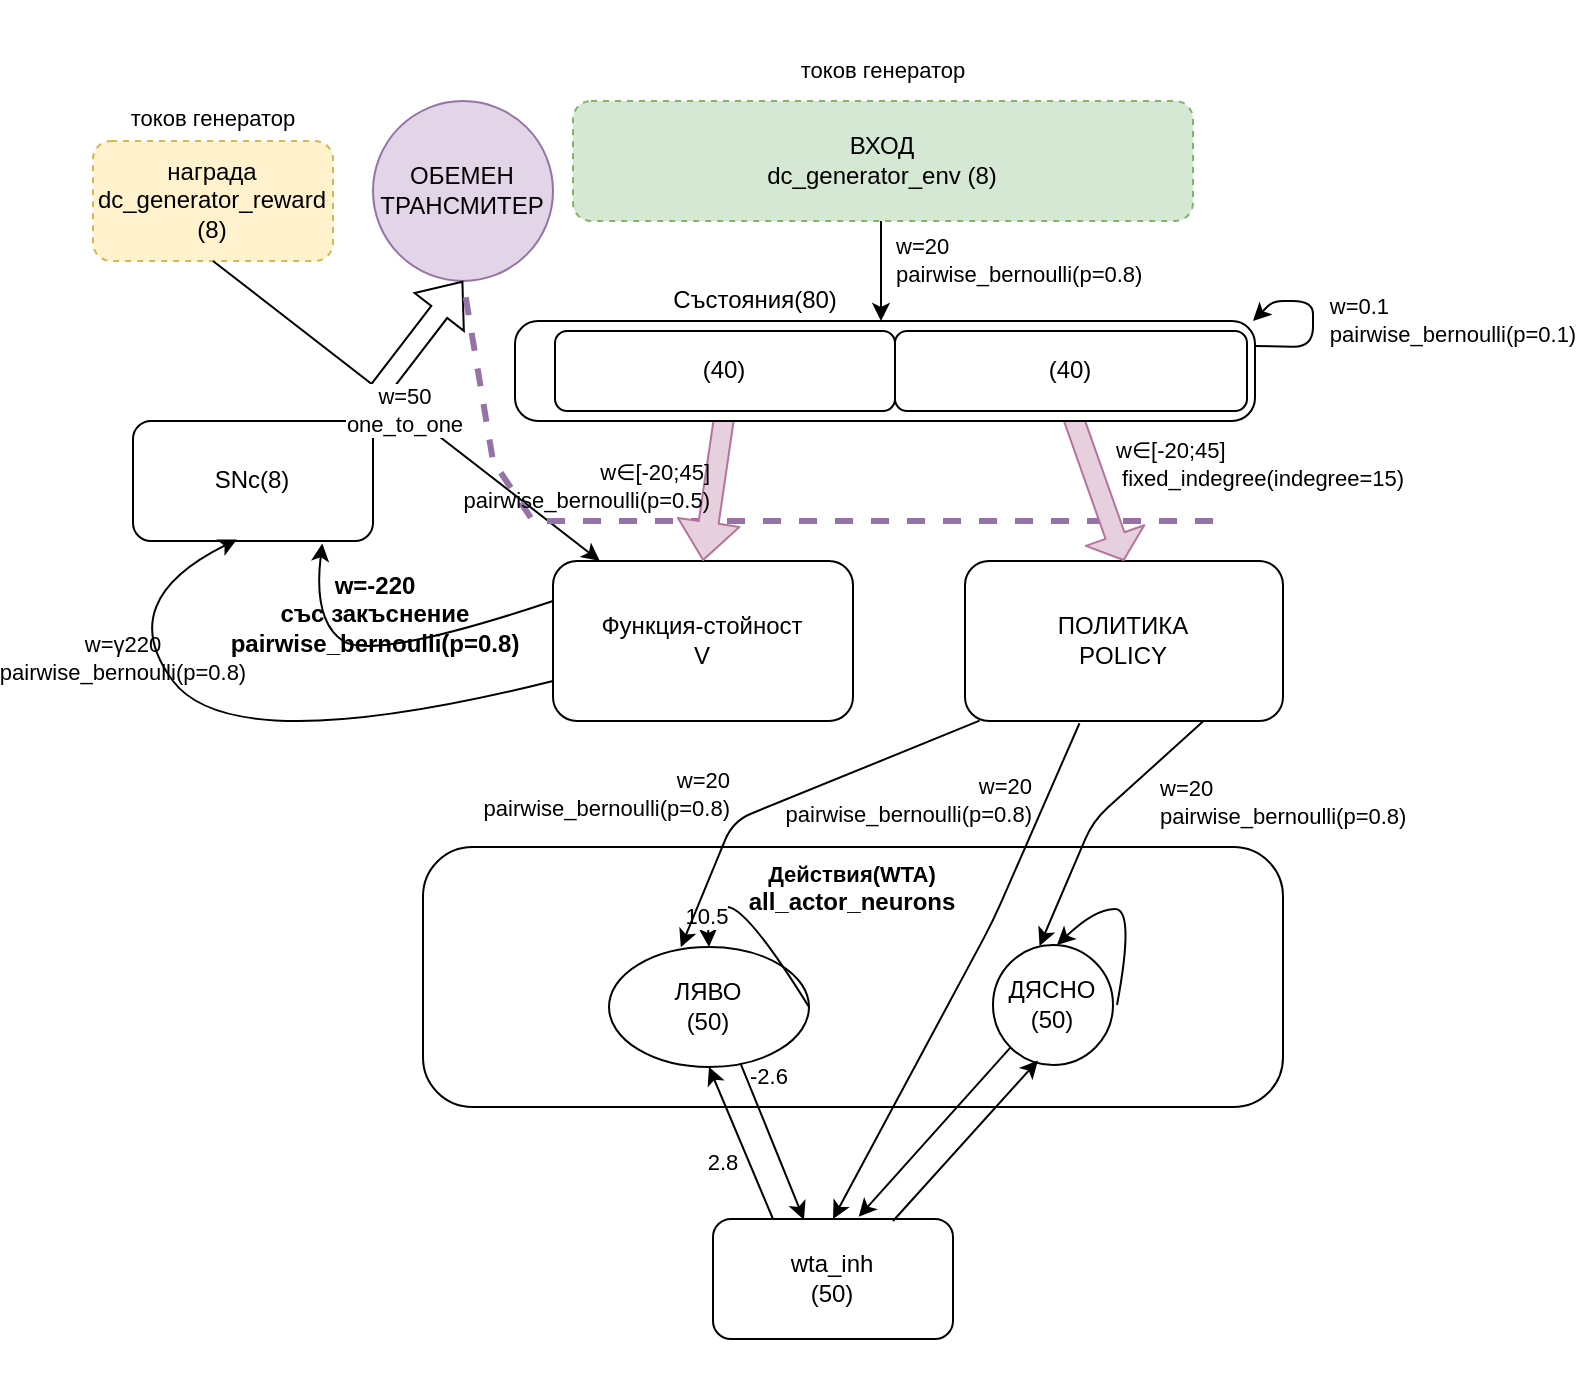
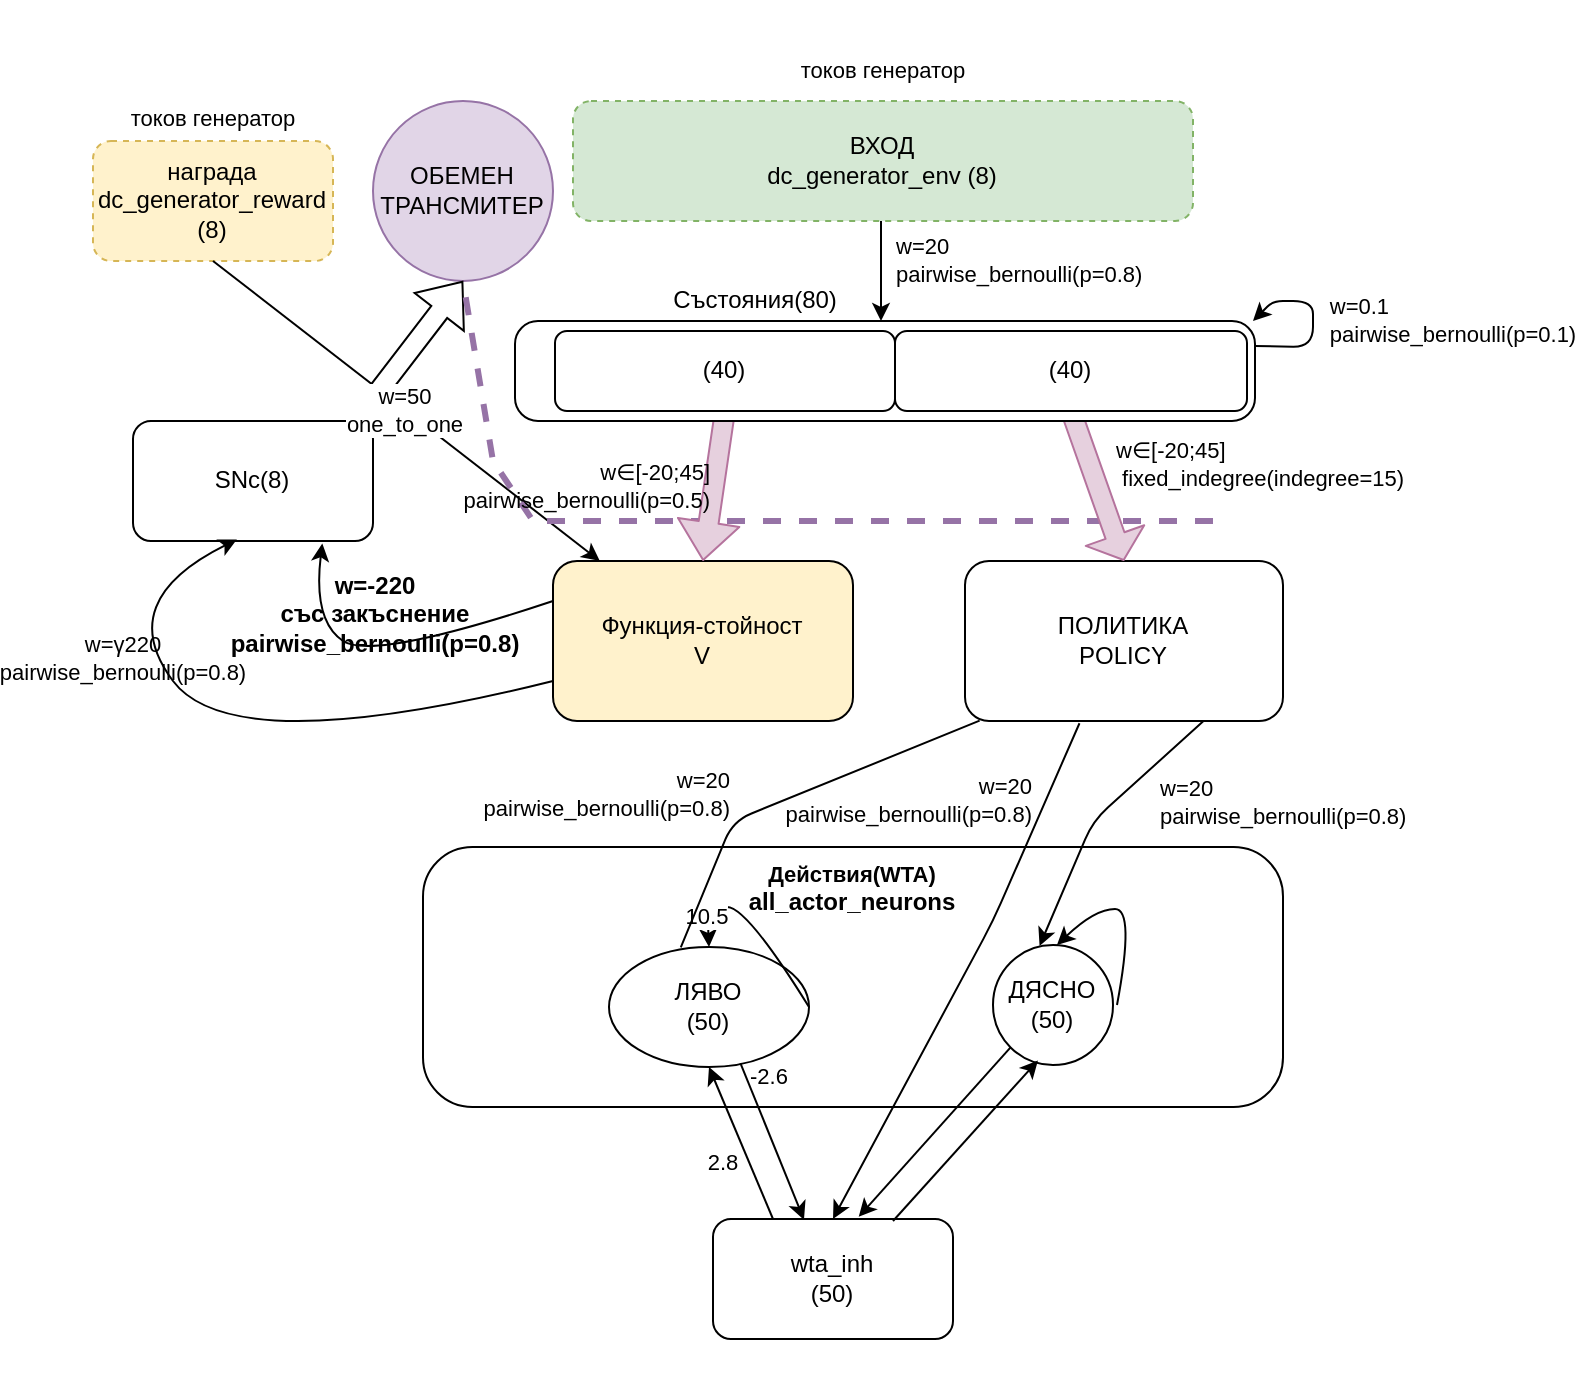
(703, 641) -> (703, 641)
(686, 934) -> (684, 939)
